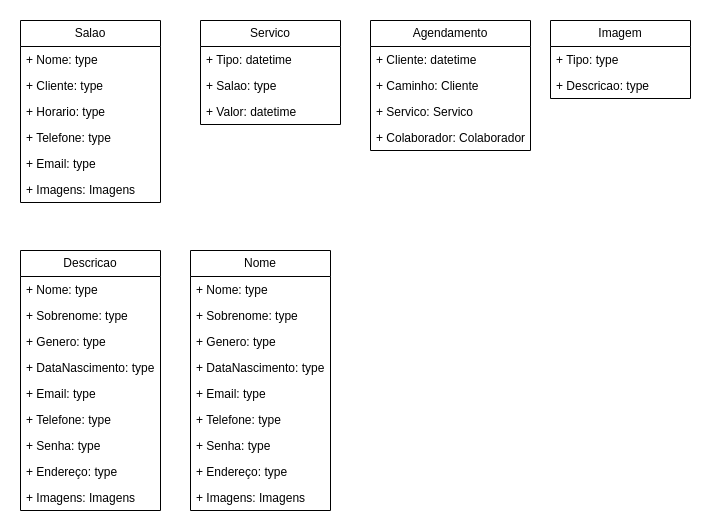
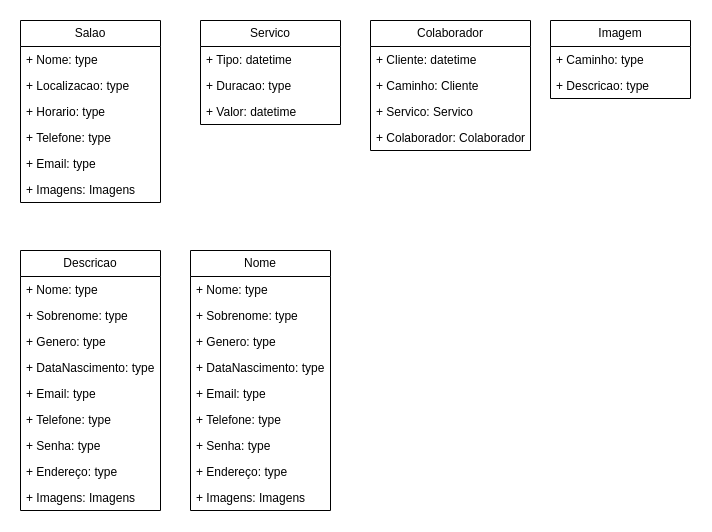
(451, 34) -> (451, 34)
(591, 61) -> (601, 61)
(69, 87) -> (83, 87)
(244, 87) -> (252, 87)
